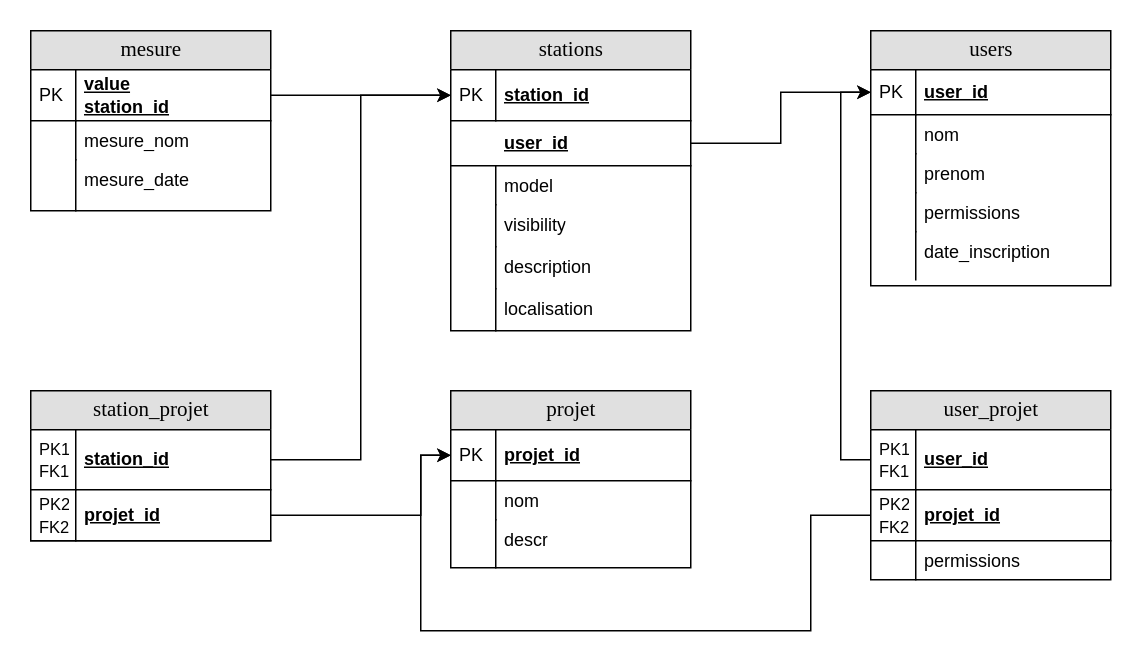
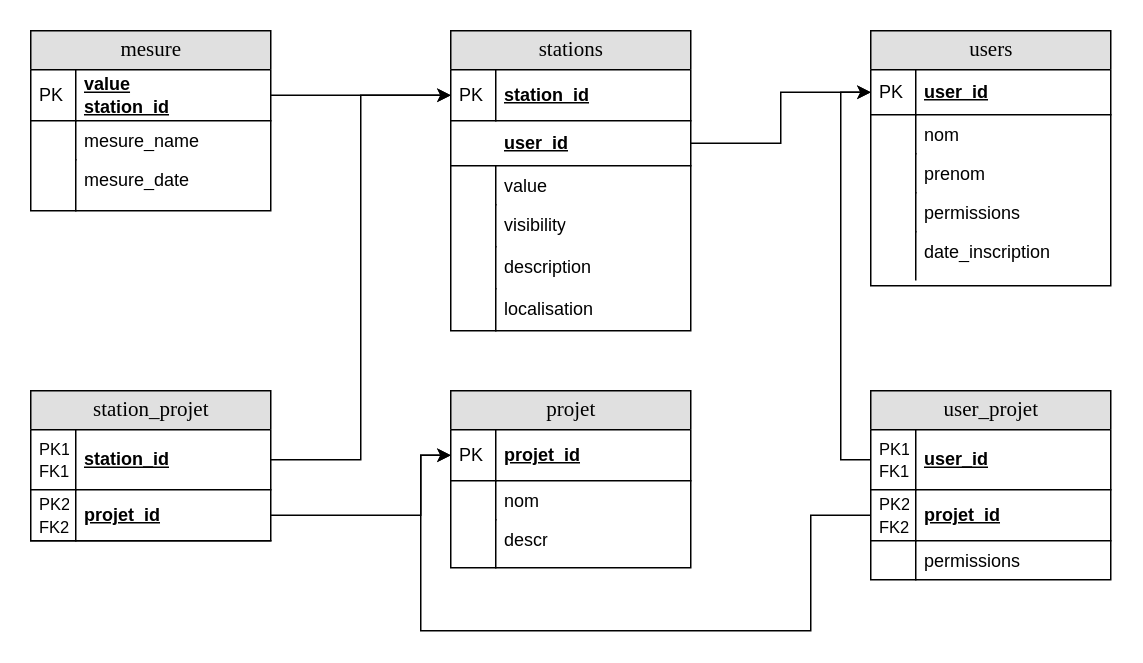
(135, 142) -> (140, 142)
(528, 187) -> (528, 187)
